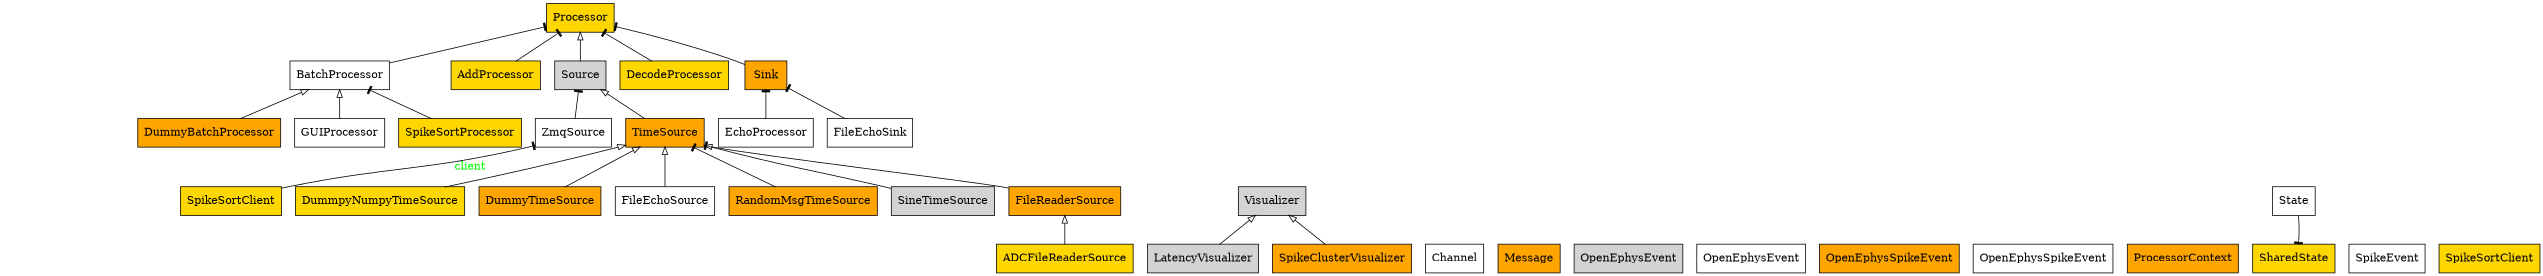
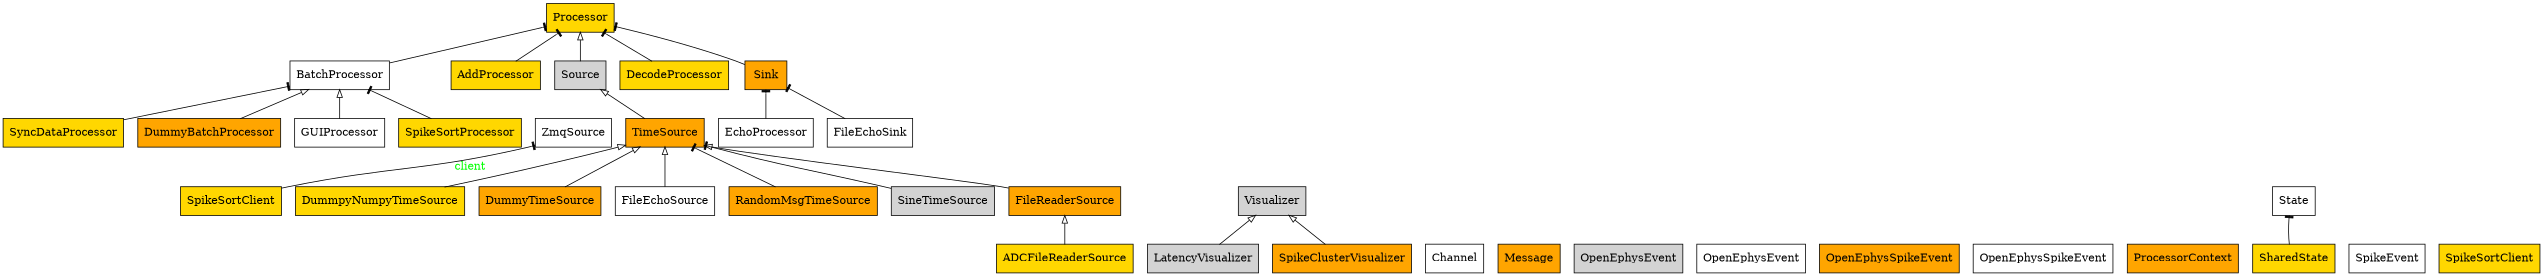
(577, 106) -> none
none -> (63, 133)
(2299, 228) -> (2289, 232)
